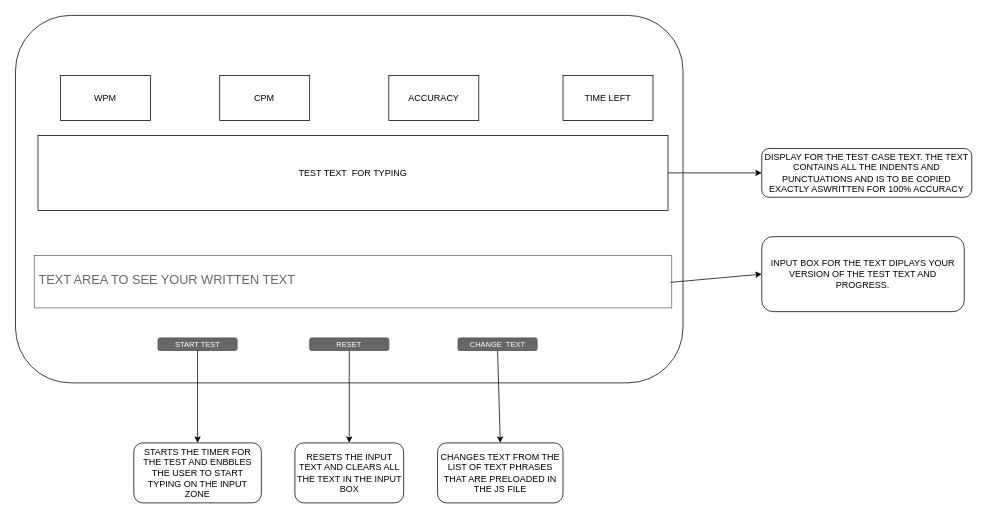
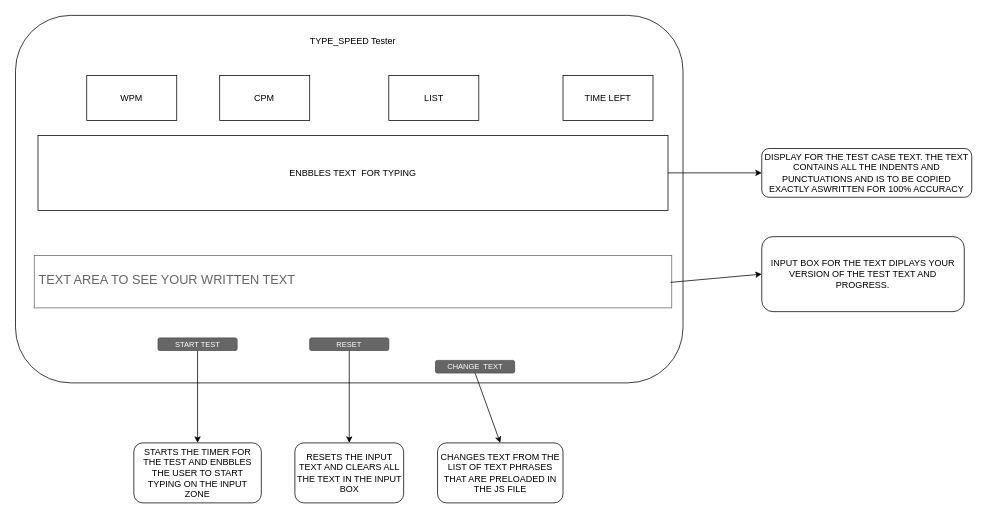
none -> (353, 42)
(105, 98) -> (132, 98)
(434, 98) -> (434, 98)
(353, 173) -> (353, 173)
(497, 344) -> (475, 367)
